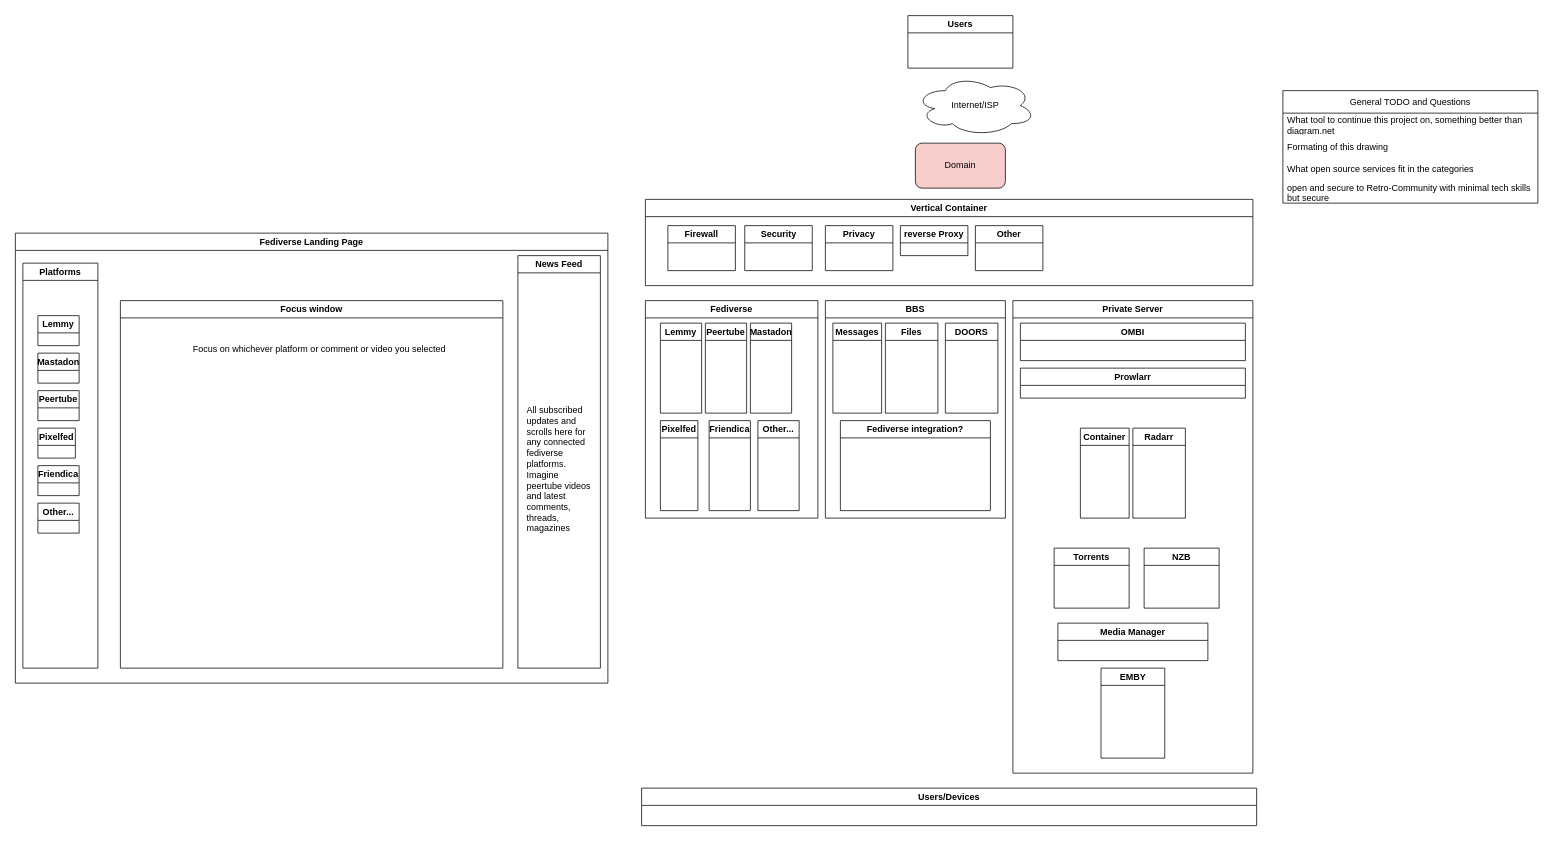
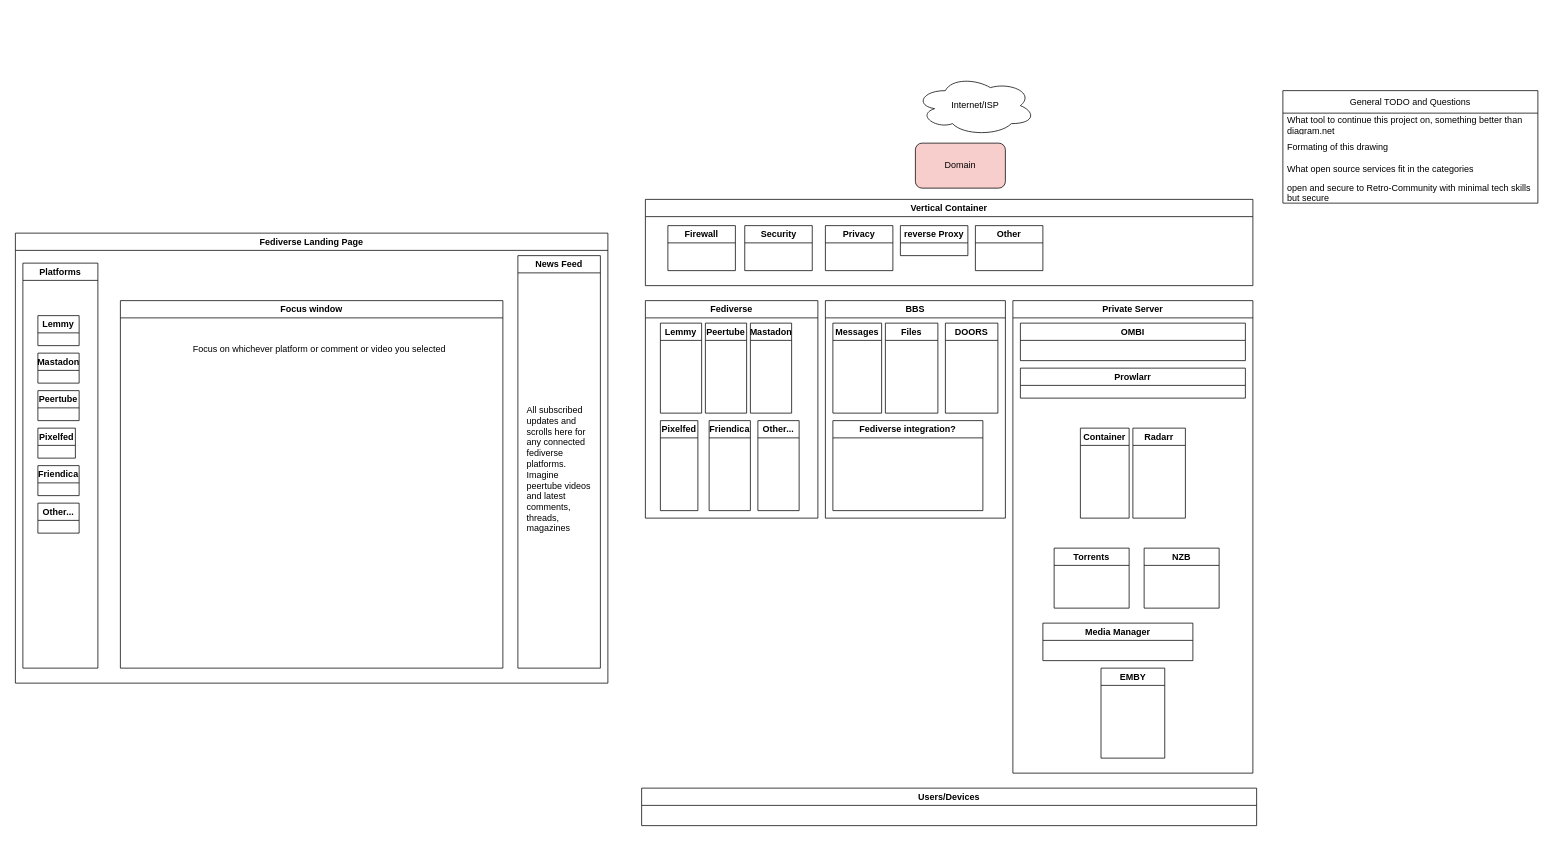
(960, 42) -> none
(915, 465) -> (908, 465)
(1133, 642) -> (1118, 642)
